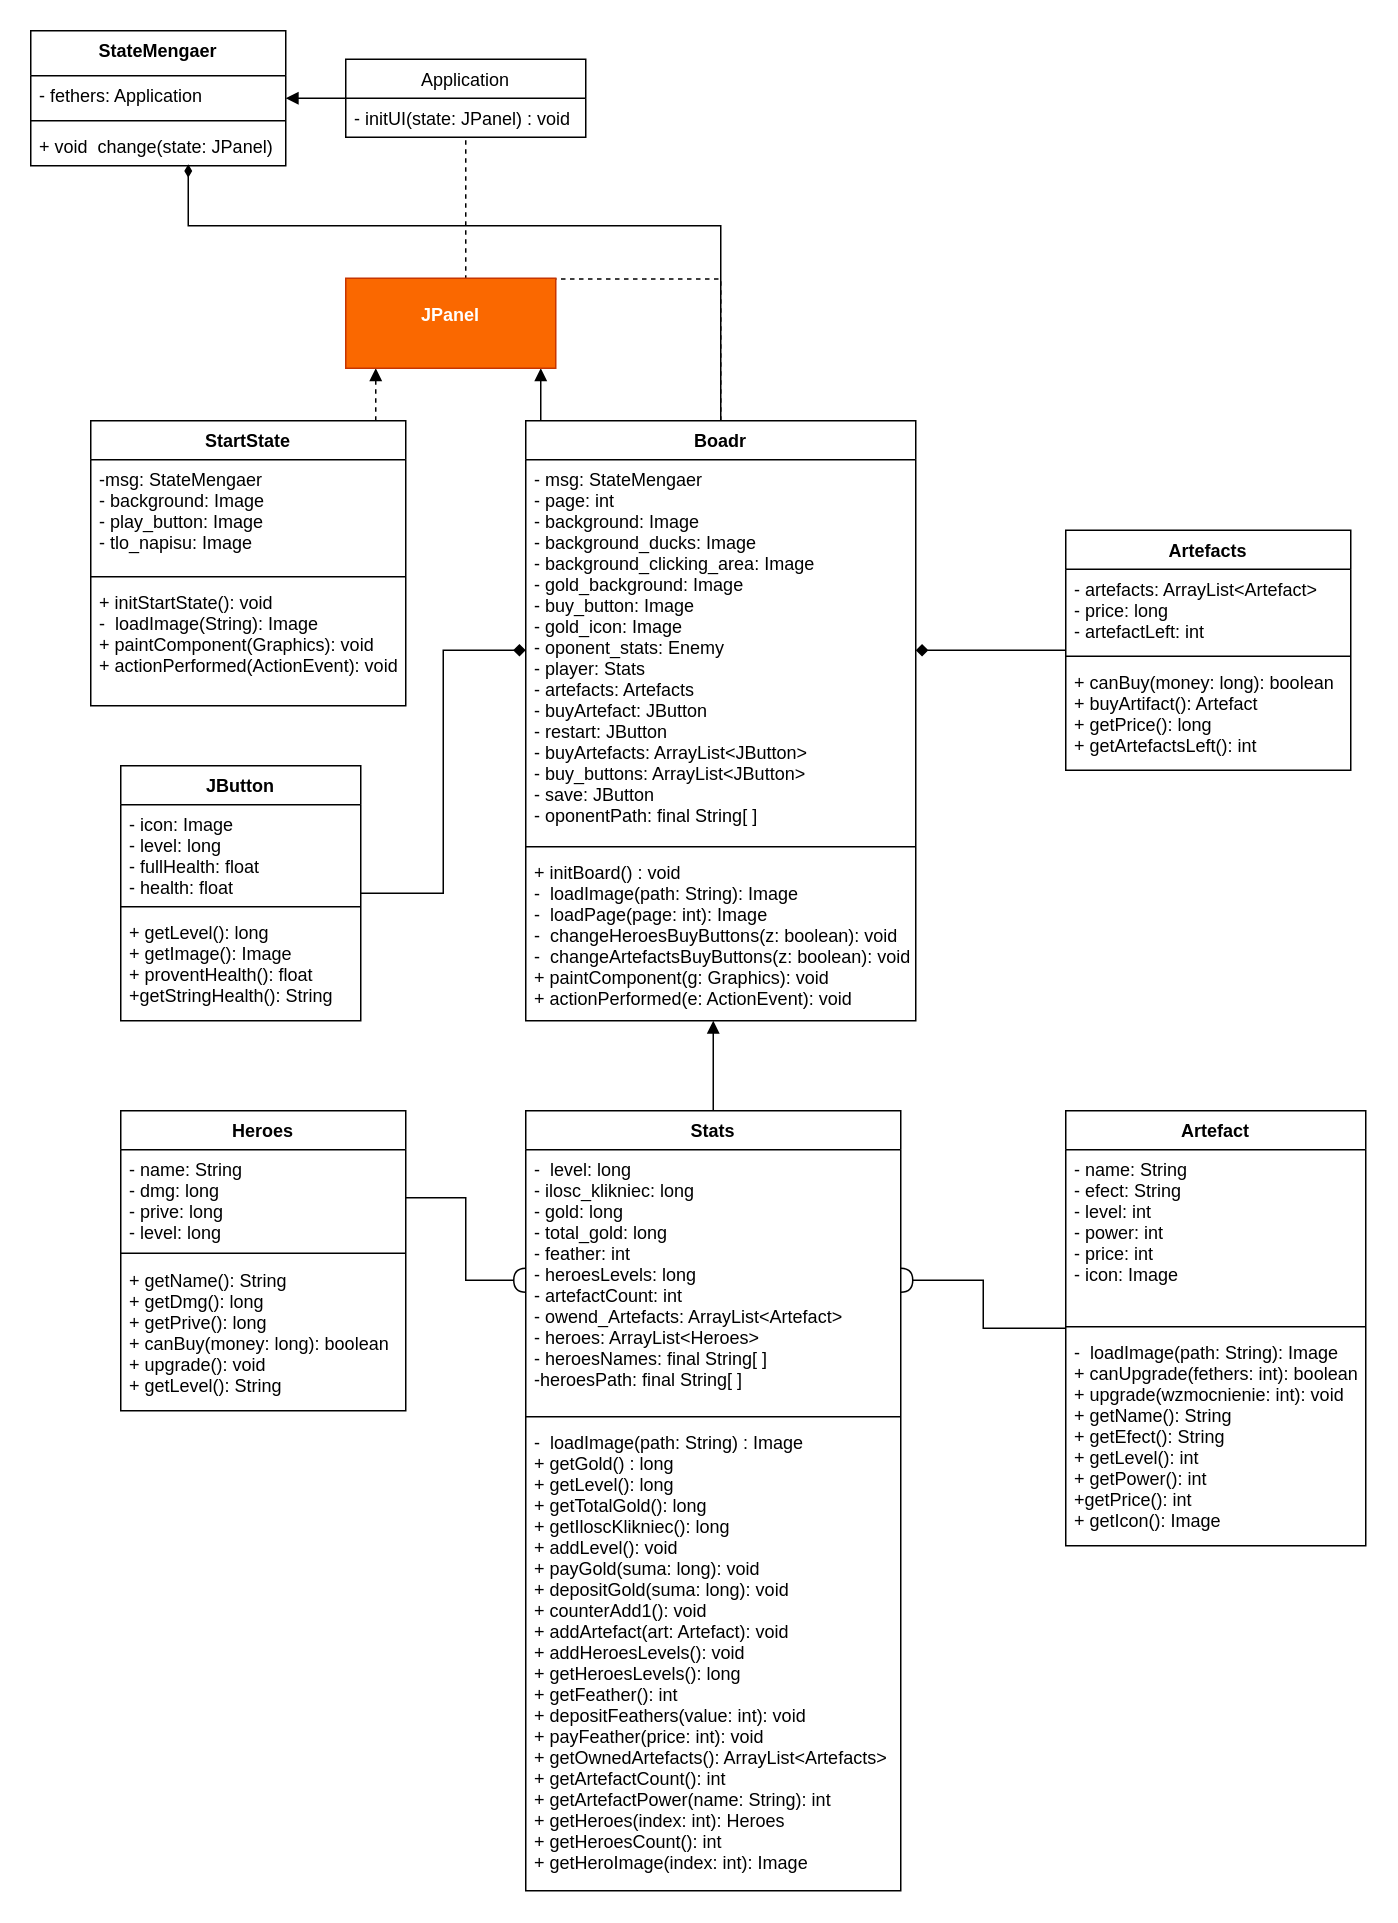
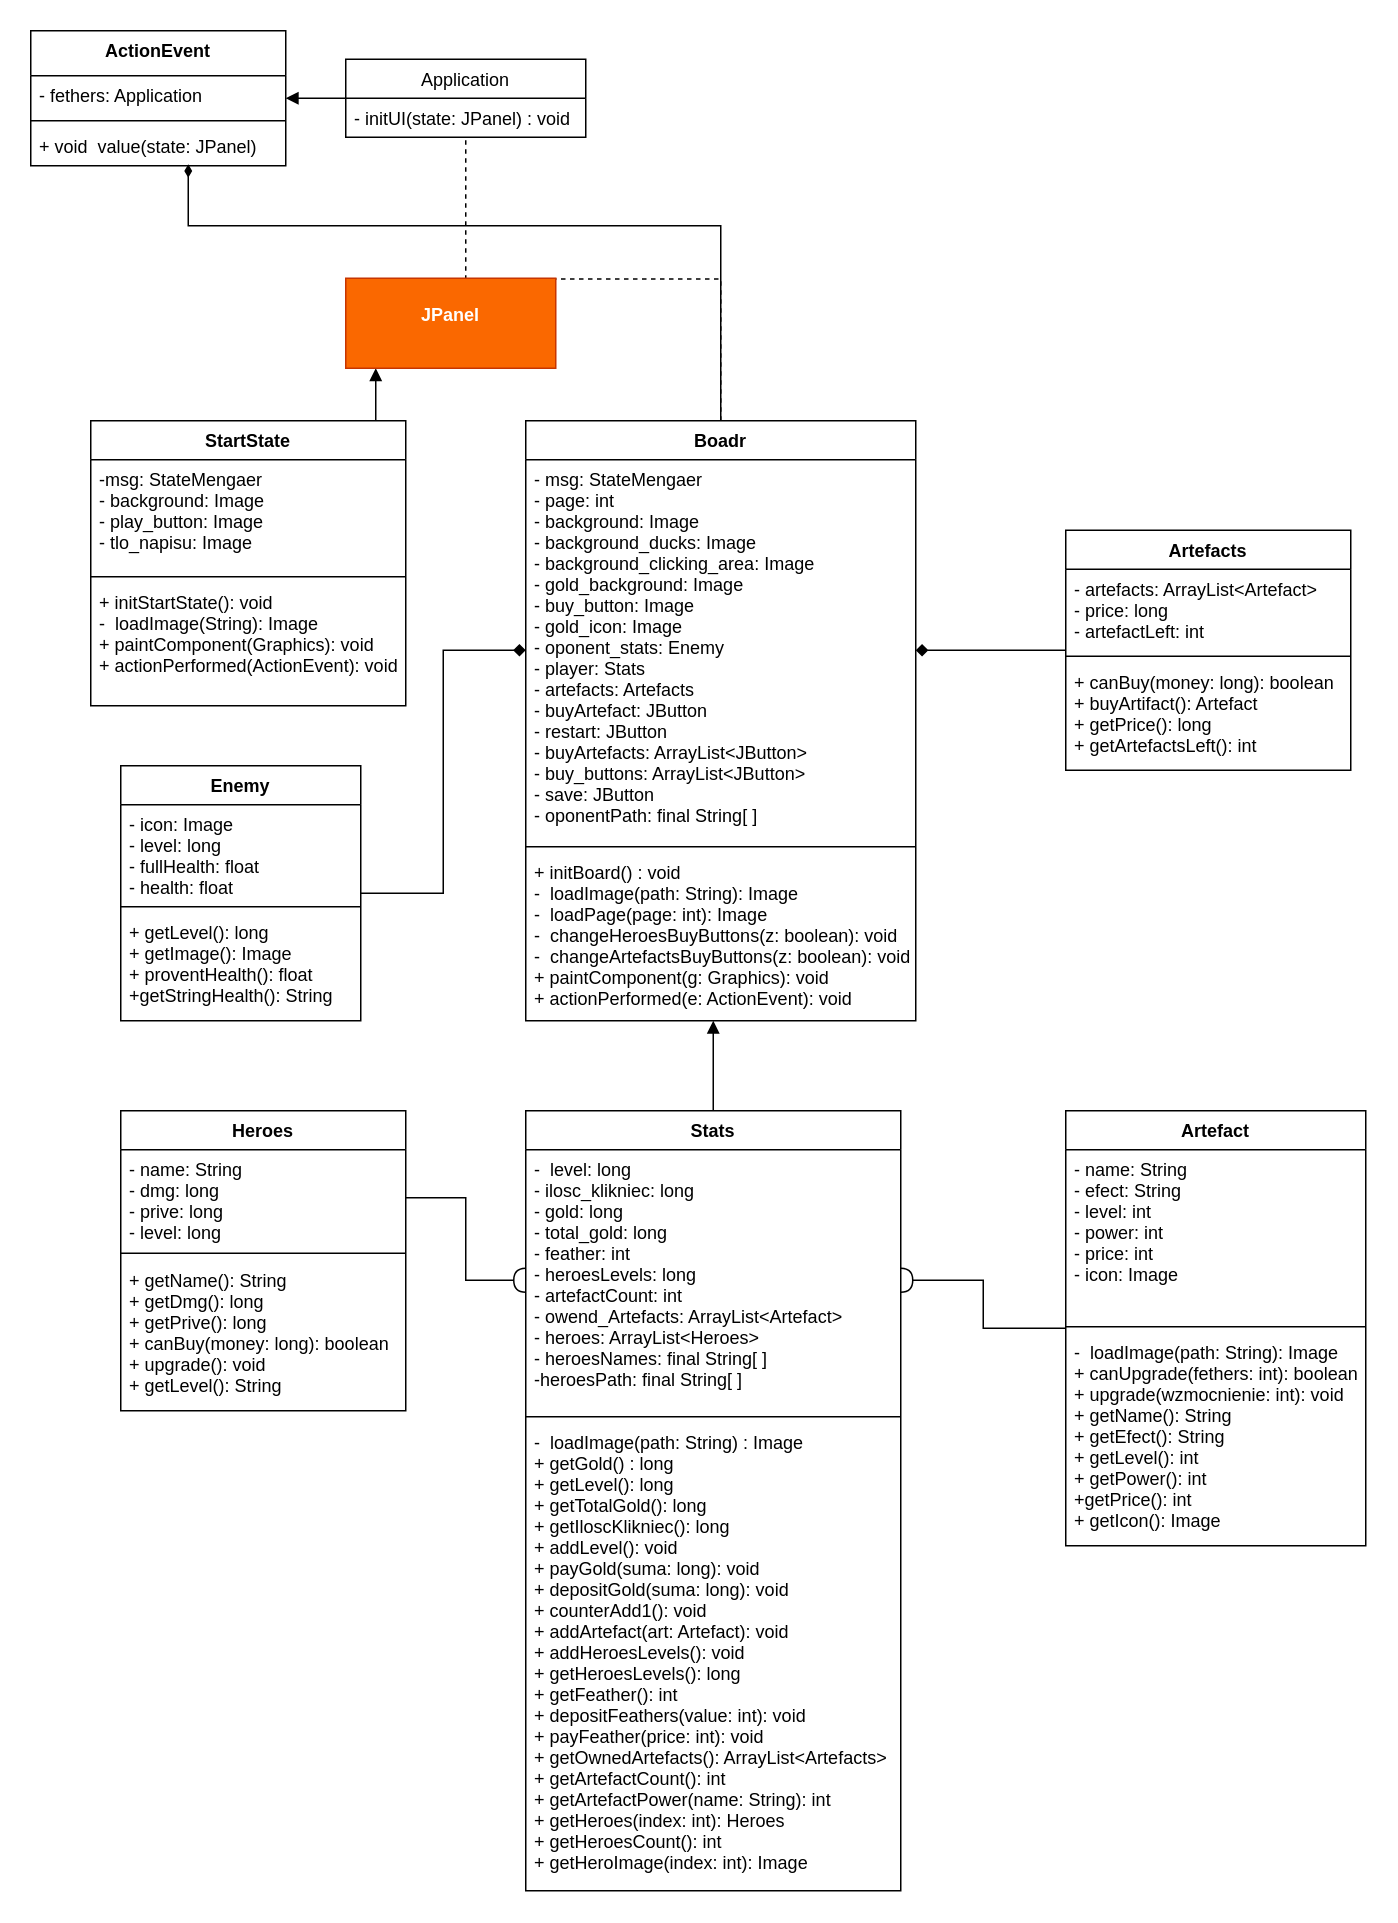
(158, 51) -> (158, 51)
(171, 147) -> (164, 147)
(376, 401) -> (376, 401)
(541, 401) -> none
(240, 786) -> (240, 786)
